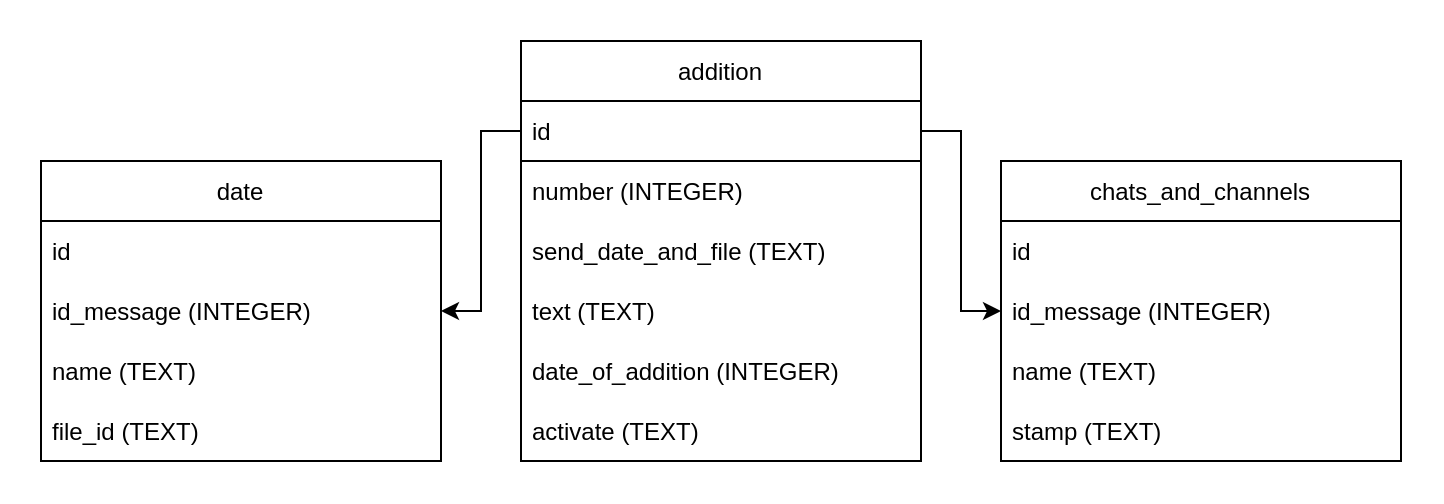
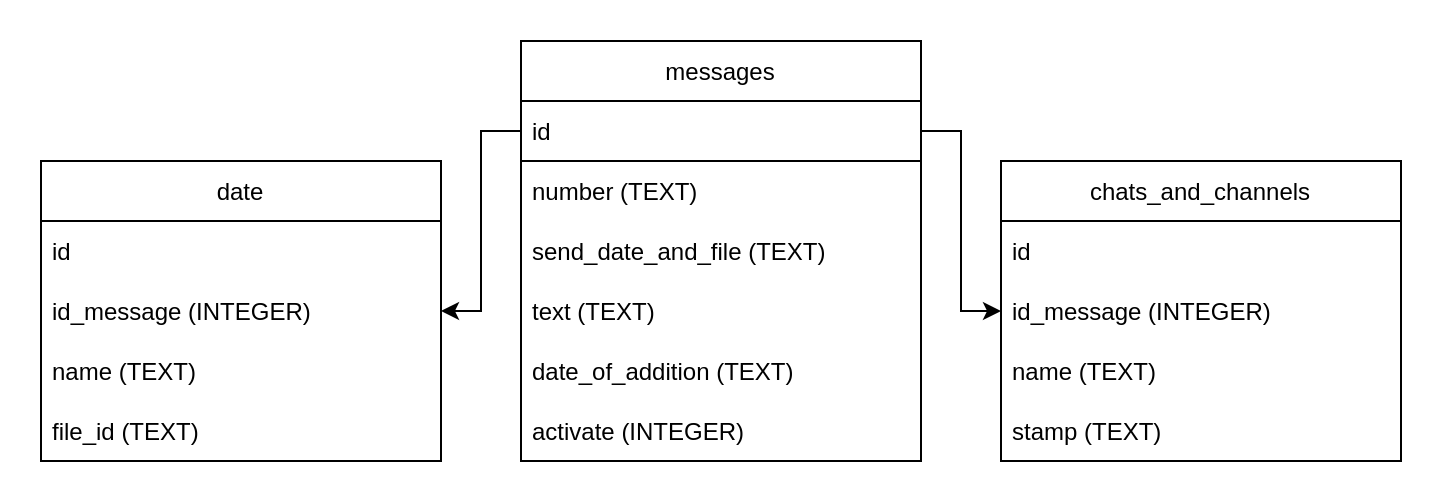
(720, 72) -> (720, 72)
(636, 192) -> (616, 192)
(697, 372) -> (677, 372)
(627, 432) -> (647, 432)
